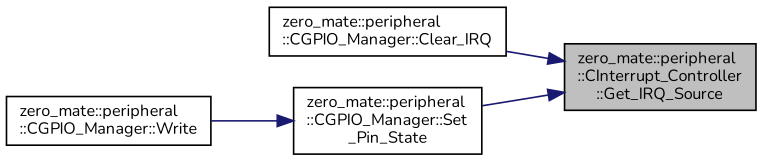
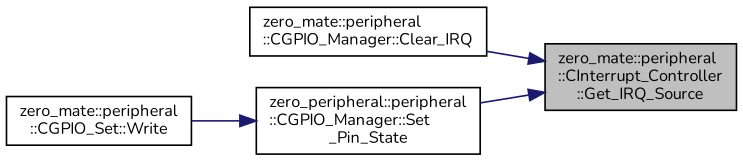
(109, 121) -> (99, 121)
(388, 121) -> (368, 121)
